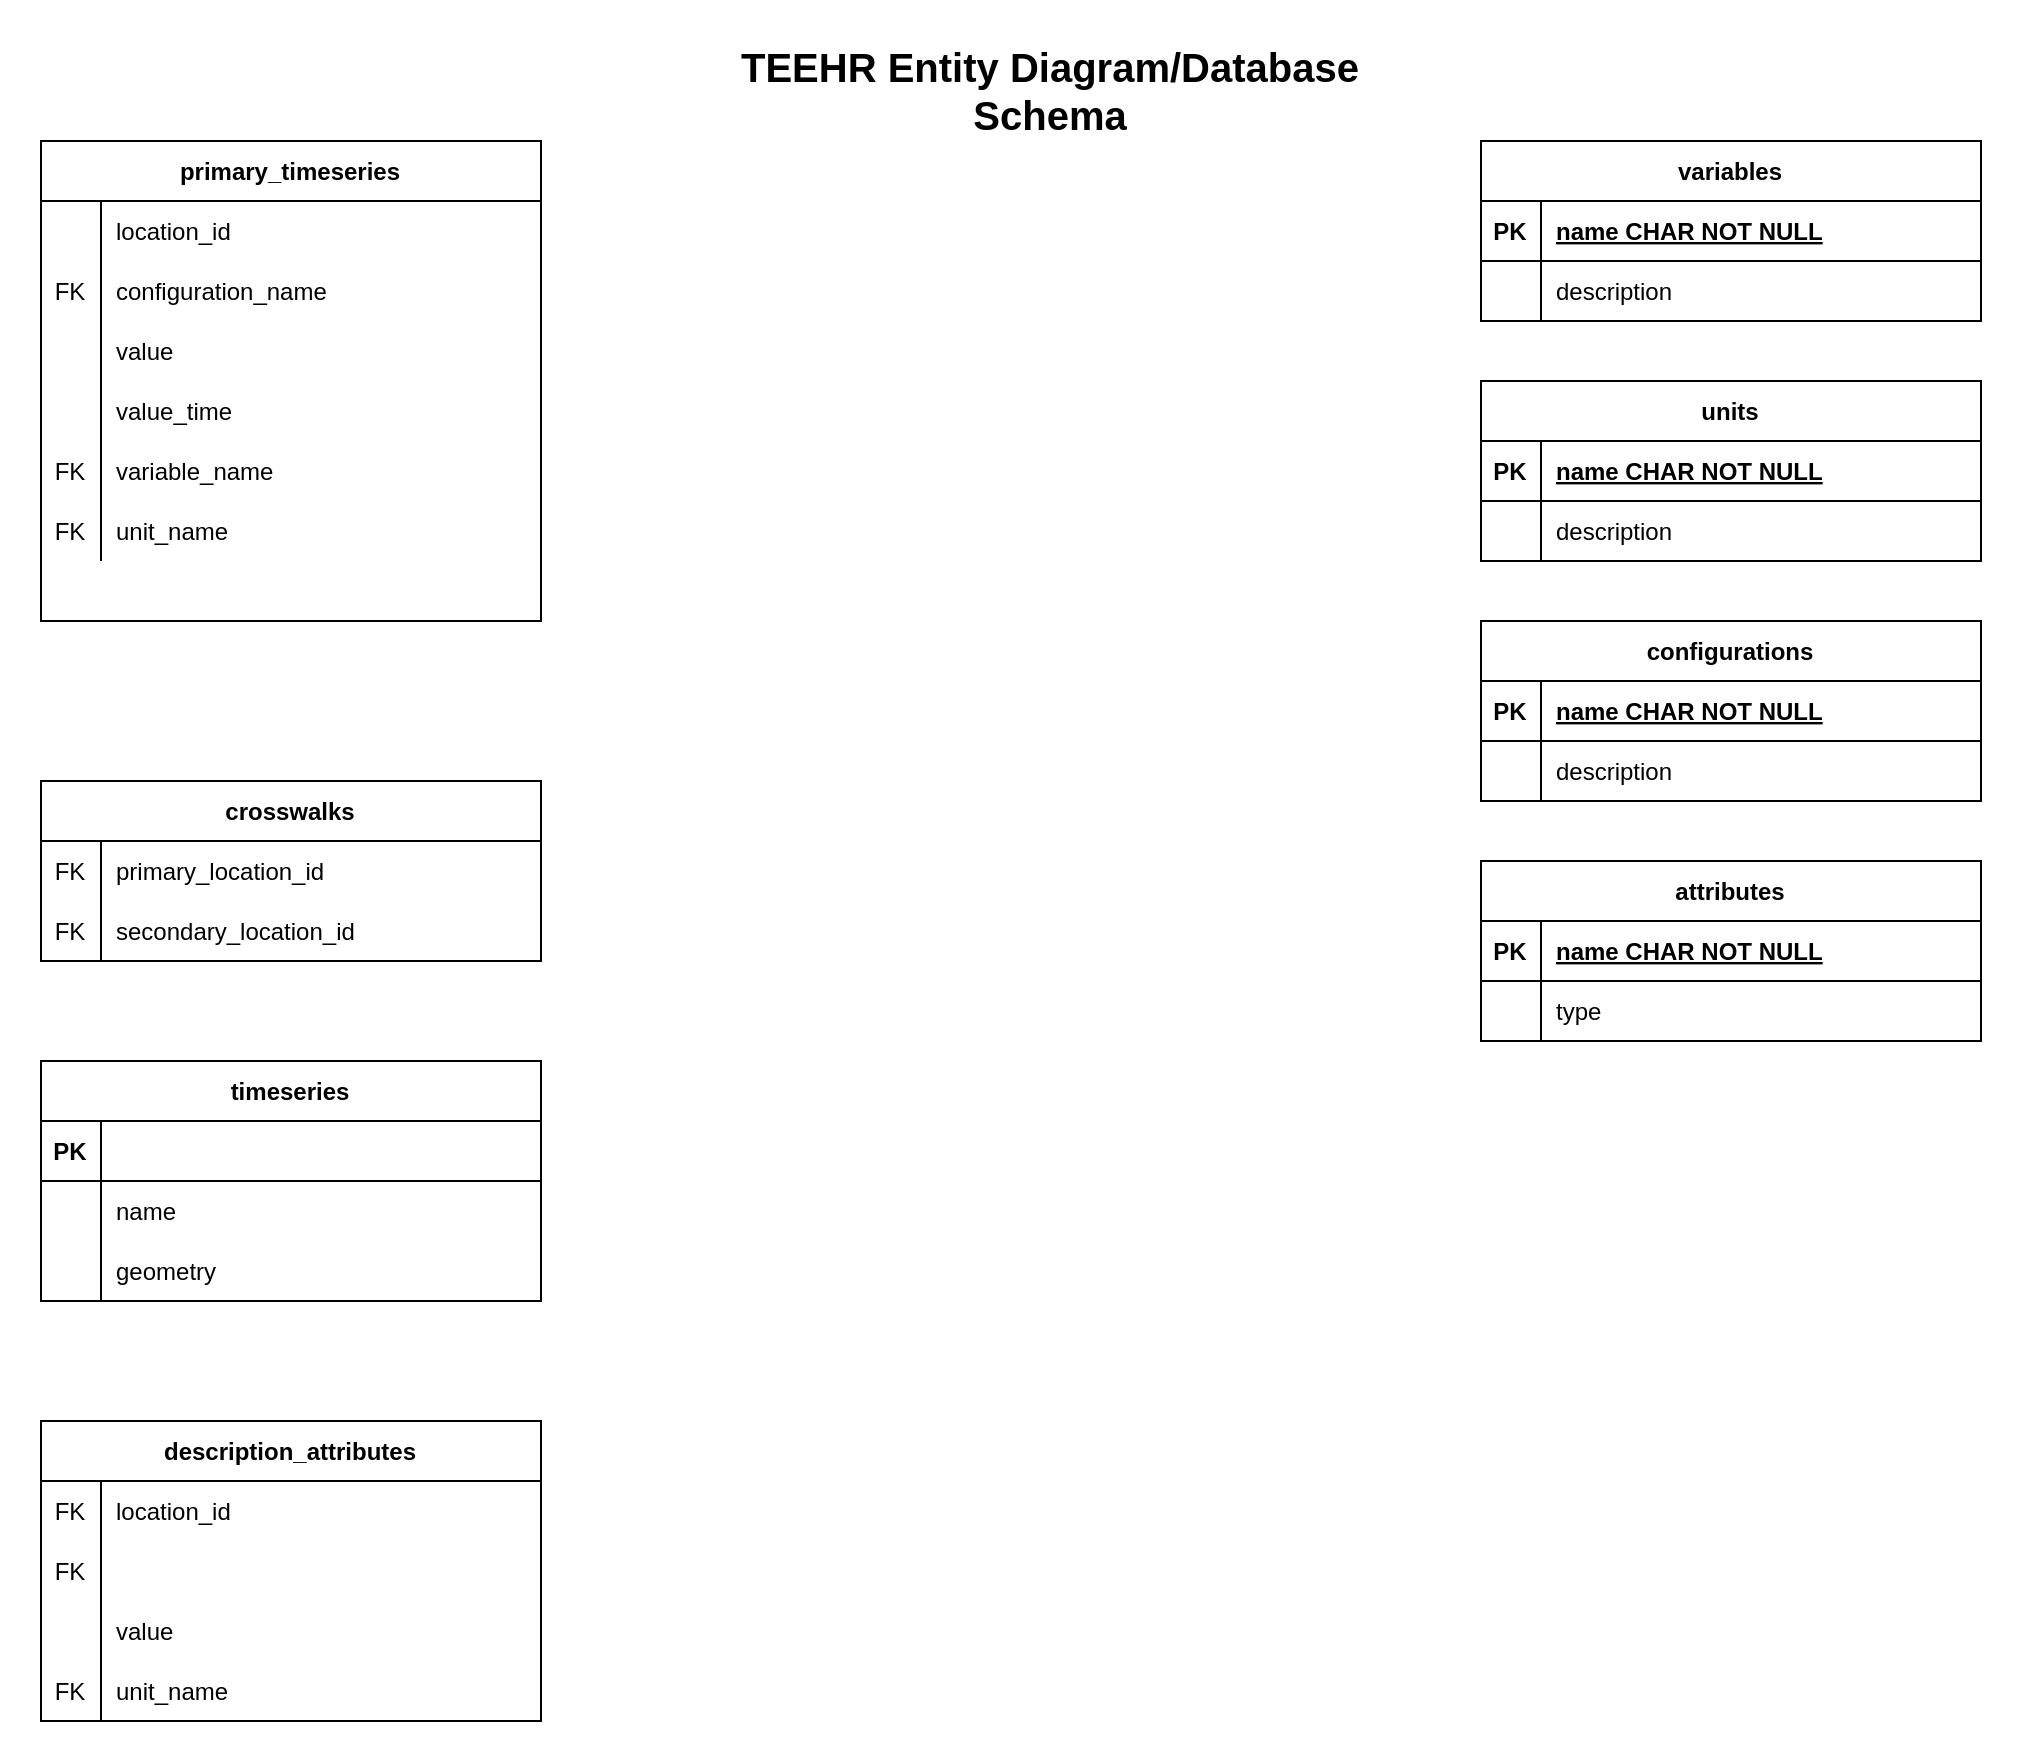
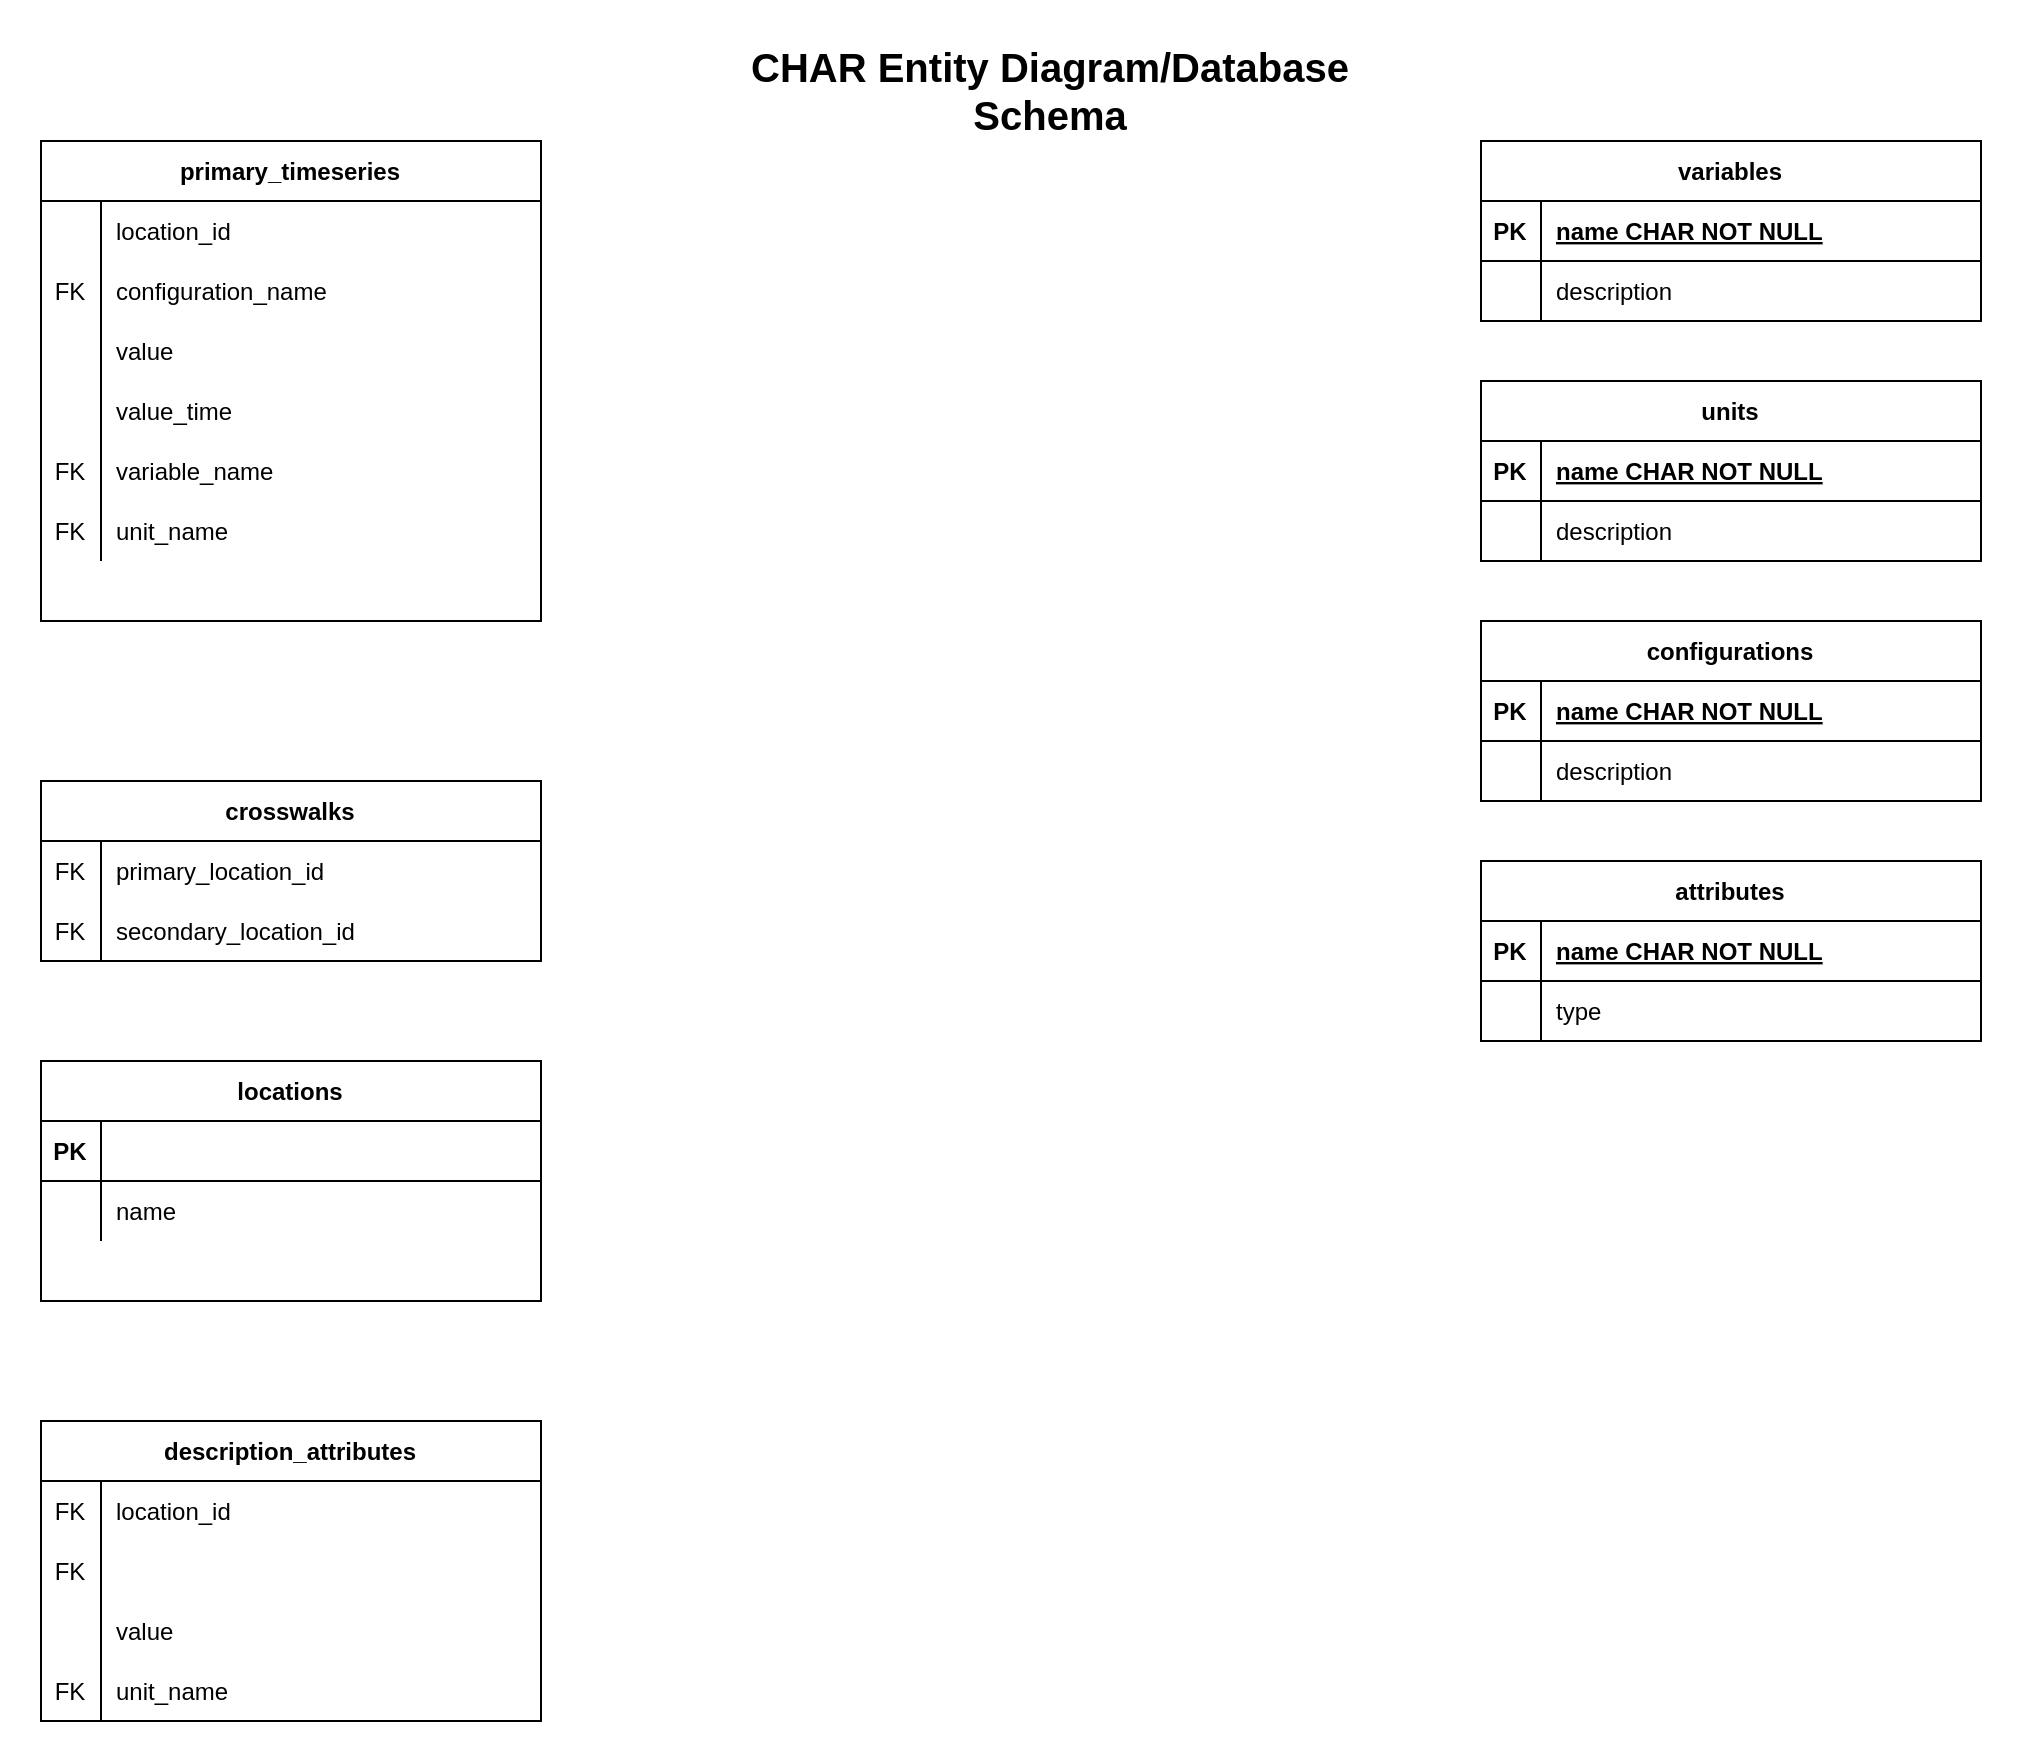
(1051, 91) -> (1051, 91)
(290, 1092) -> (290, 1092)
(321, 1271) -> none
